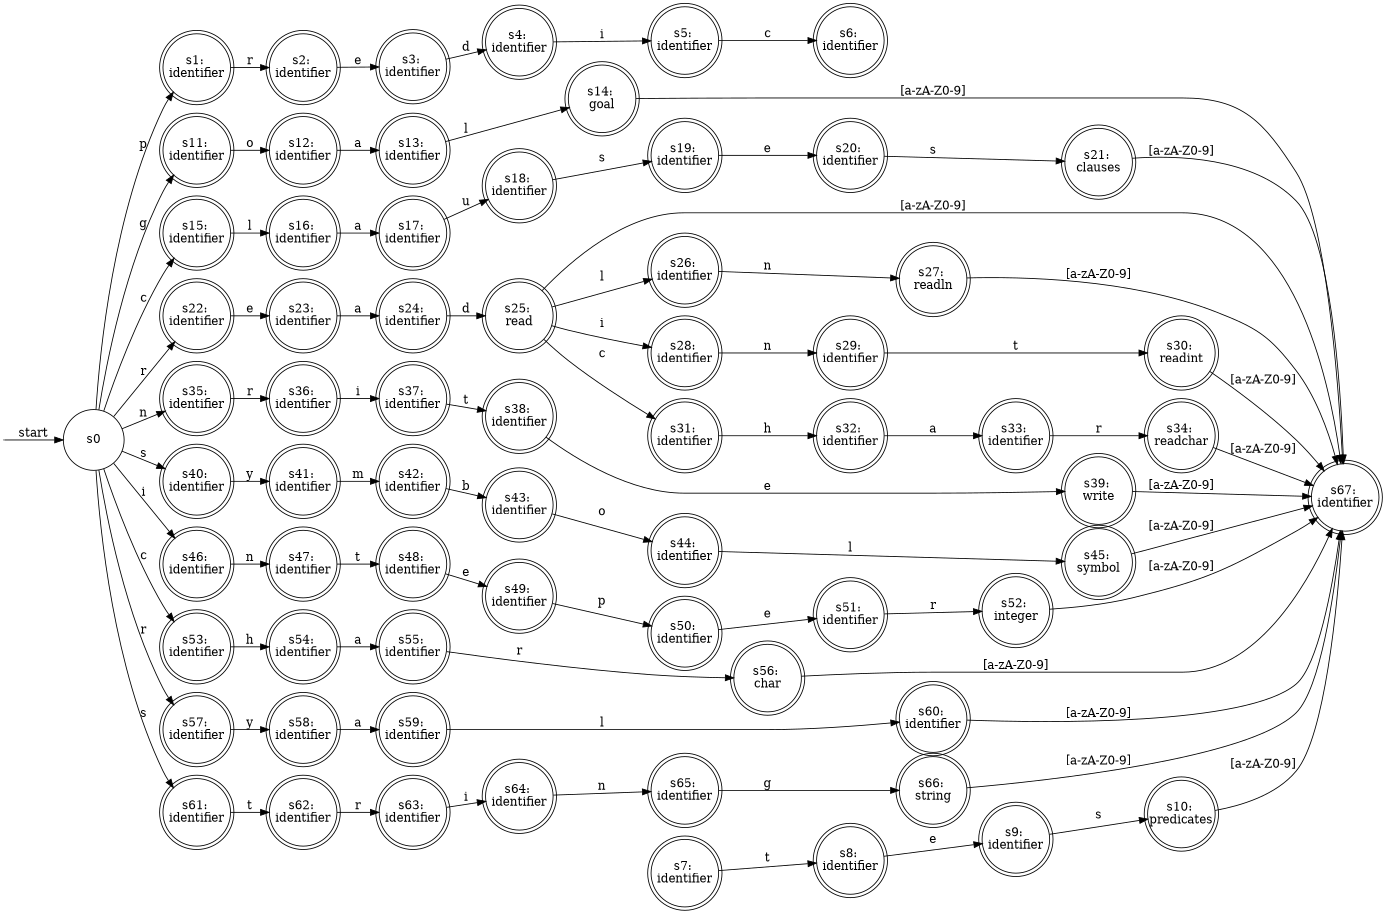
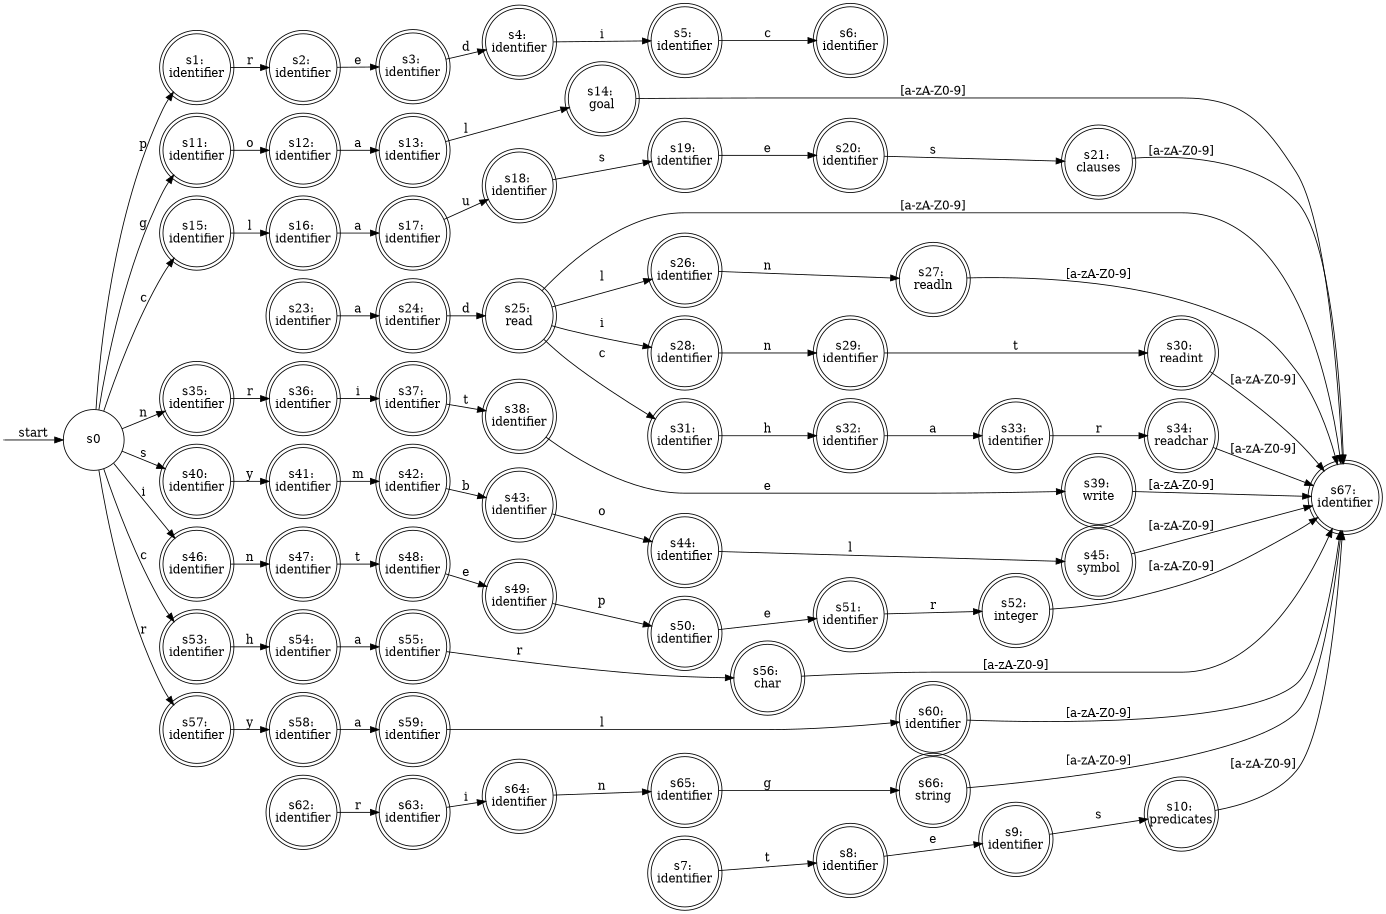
(197, 316) -> none
(197, 812) -> none
